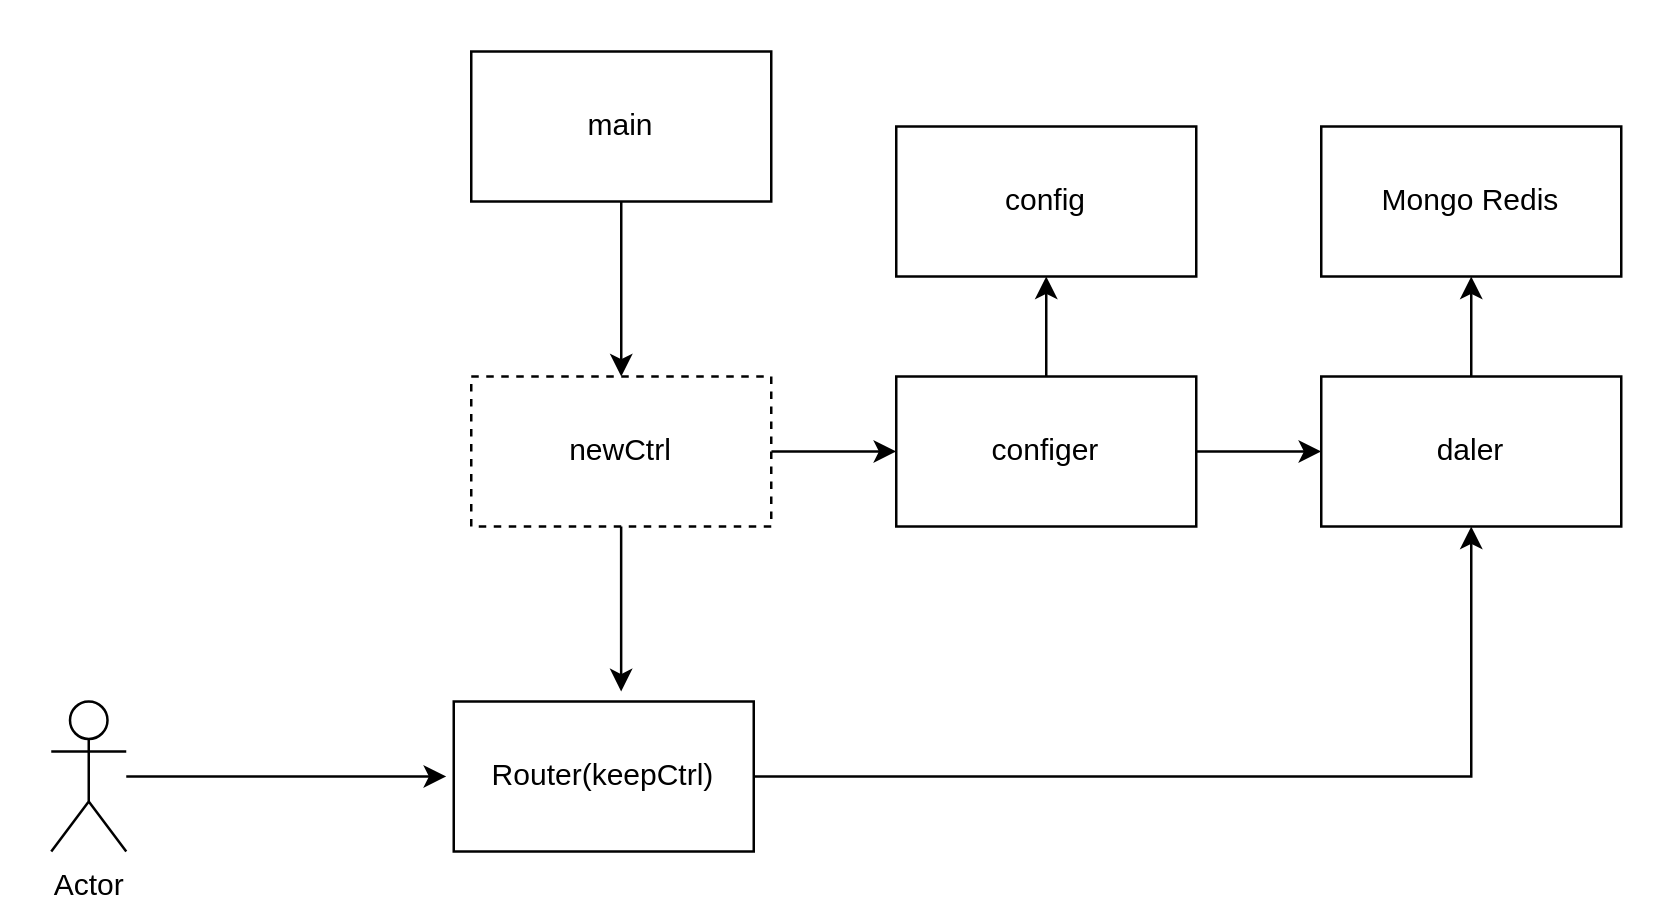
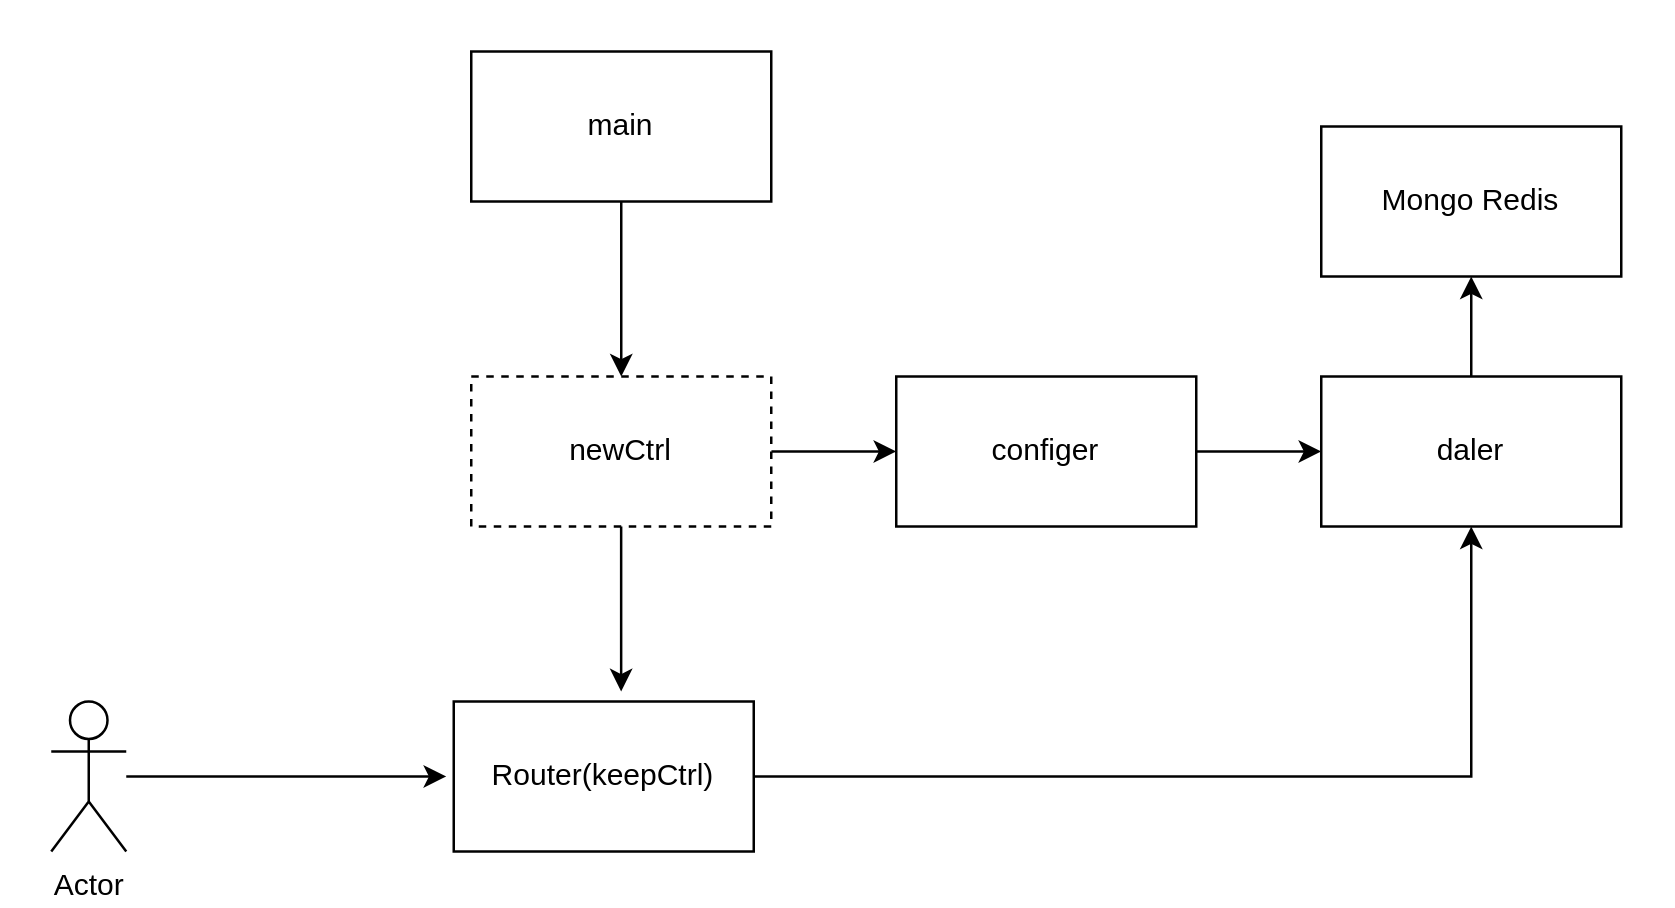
(1046, 201) -> none
(1046, 334) -> none
